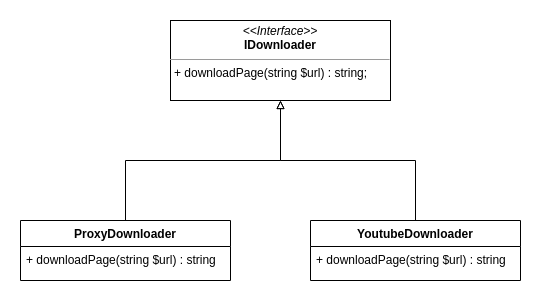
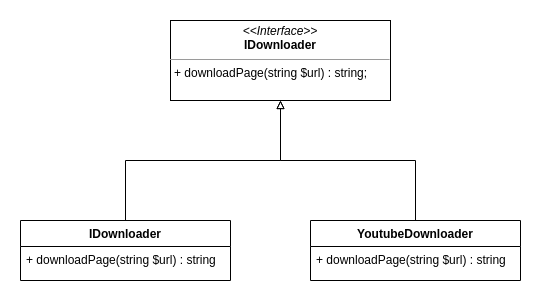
(125, 234) -> (125, 234)
